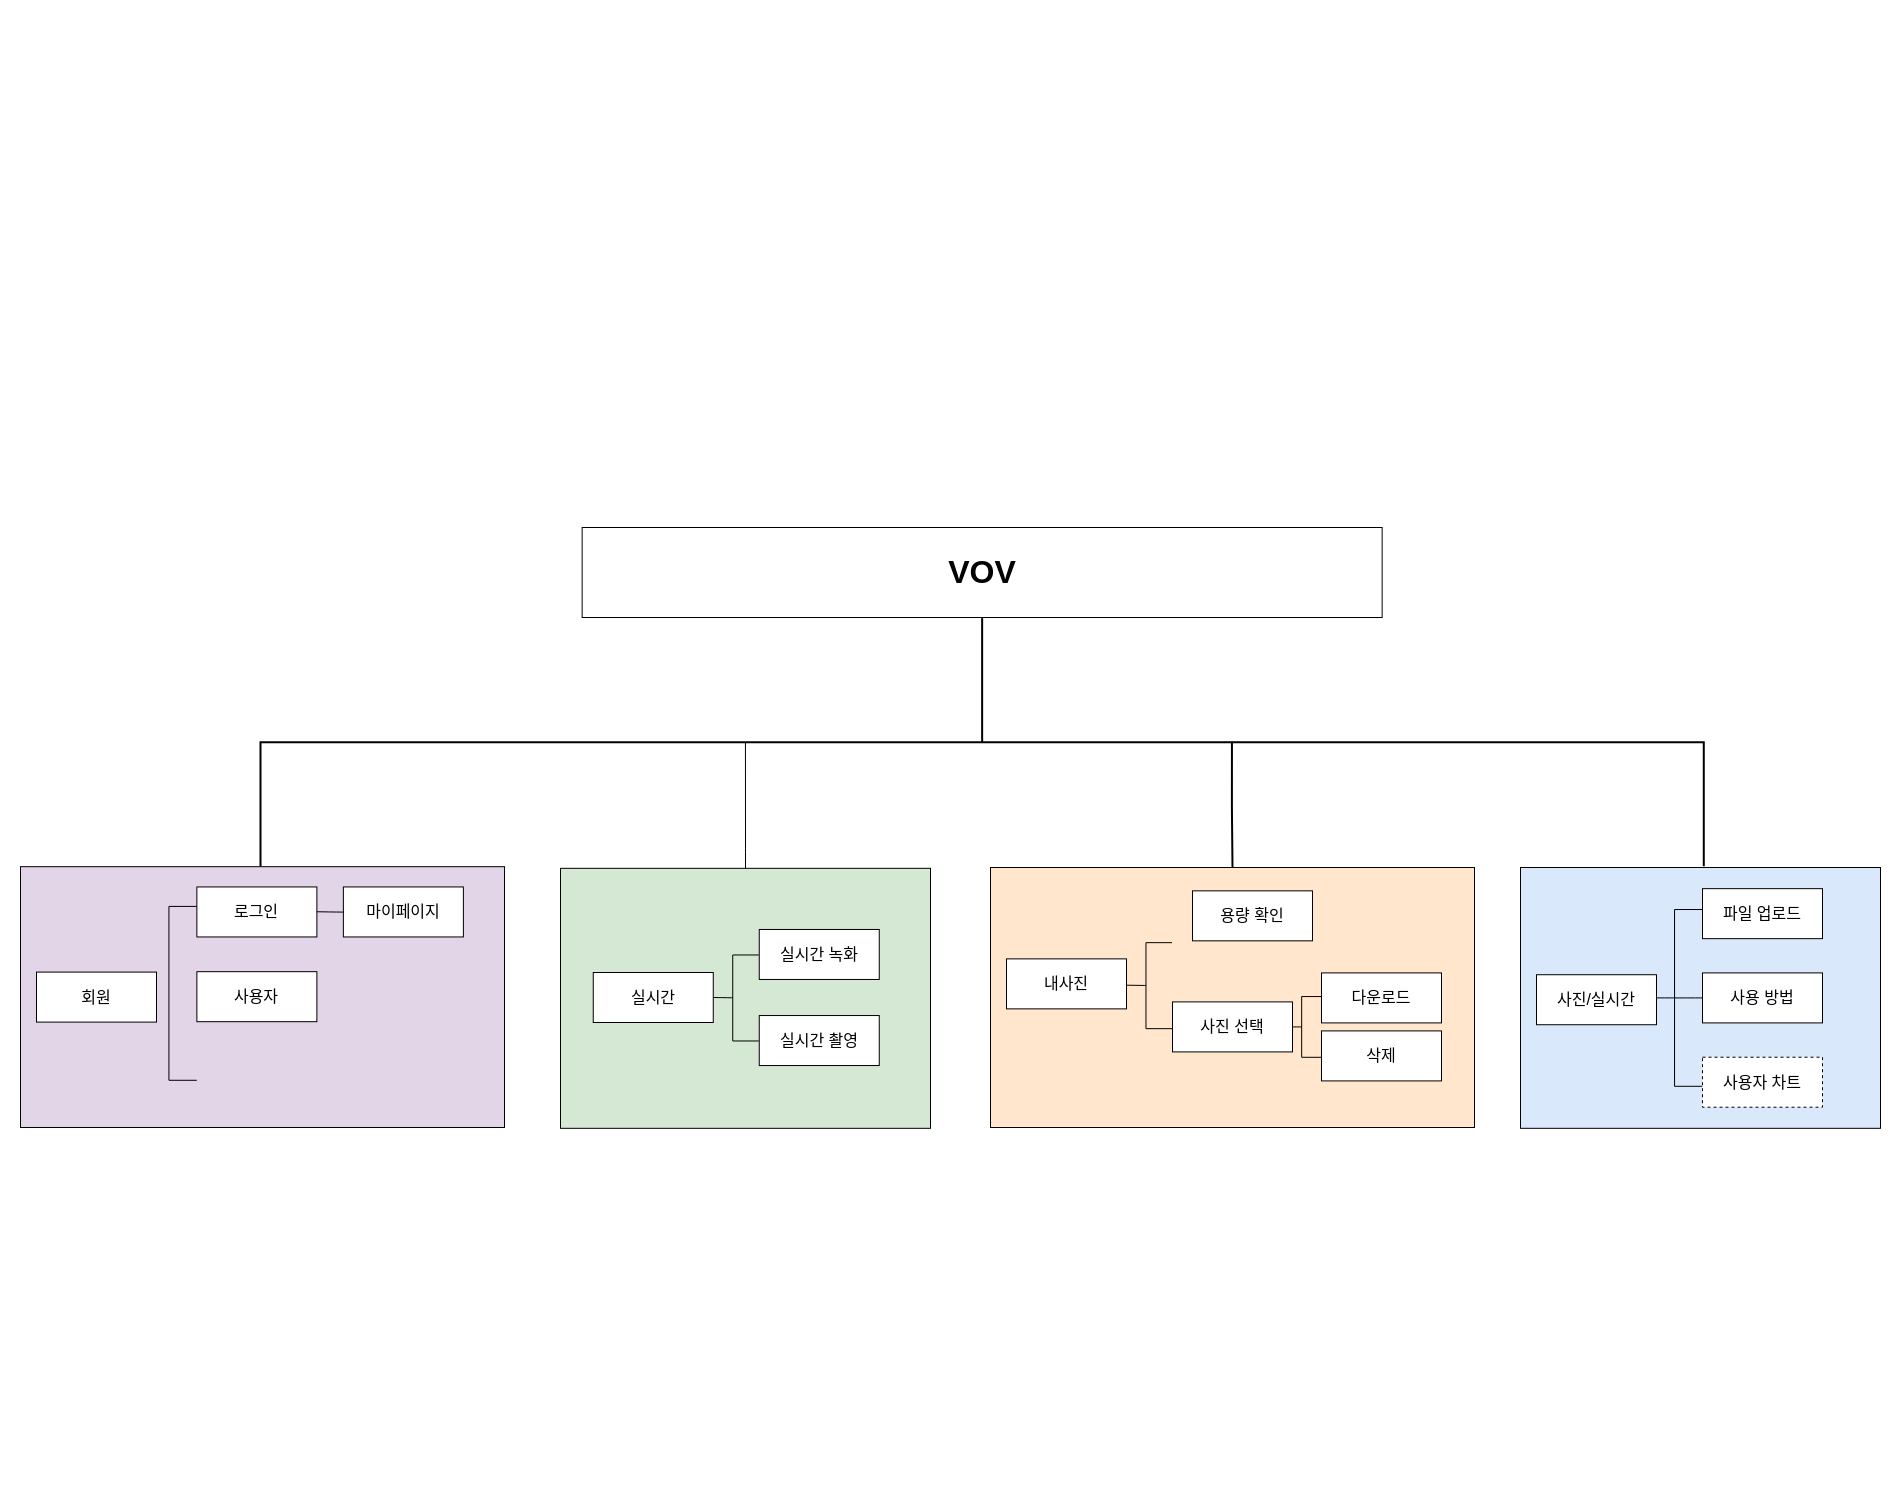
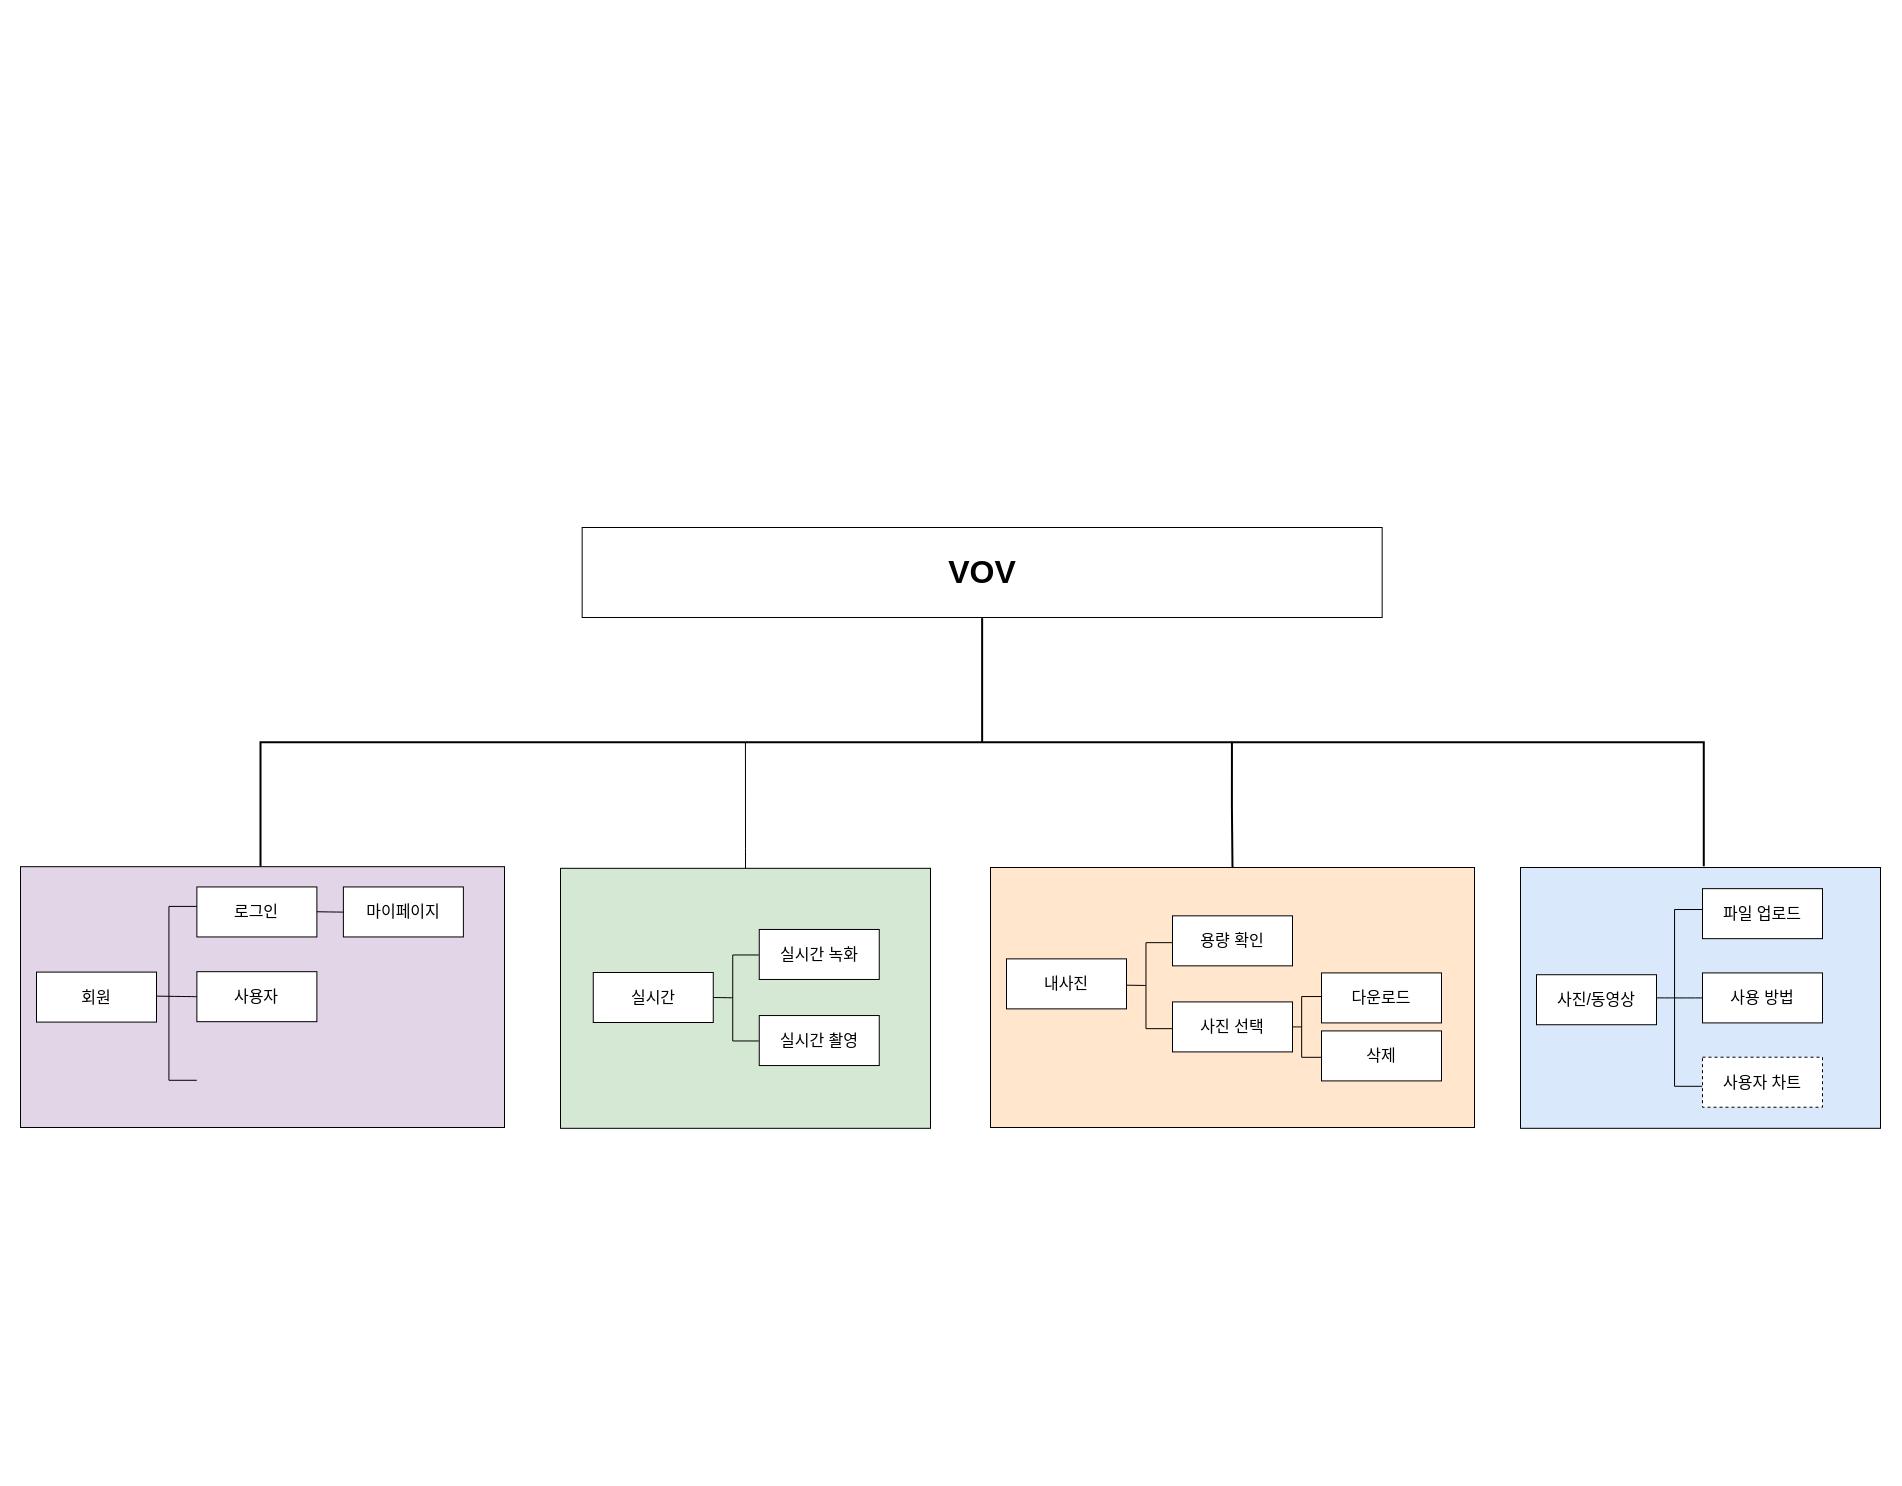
(1253, 916) -> (1233, 941)
none -> (177, 996)
(1597, 1000) -> (1597, 1000)
